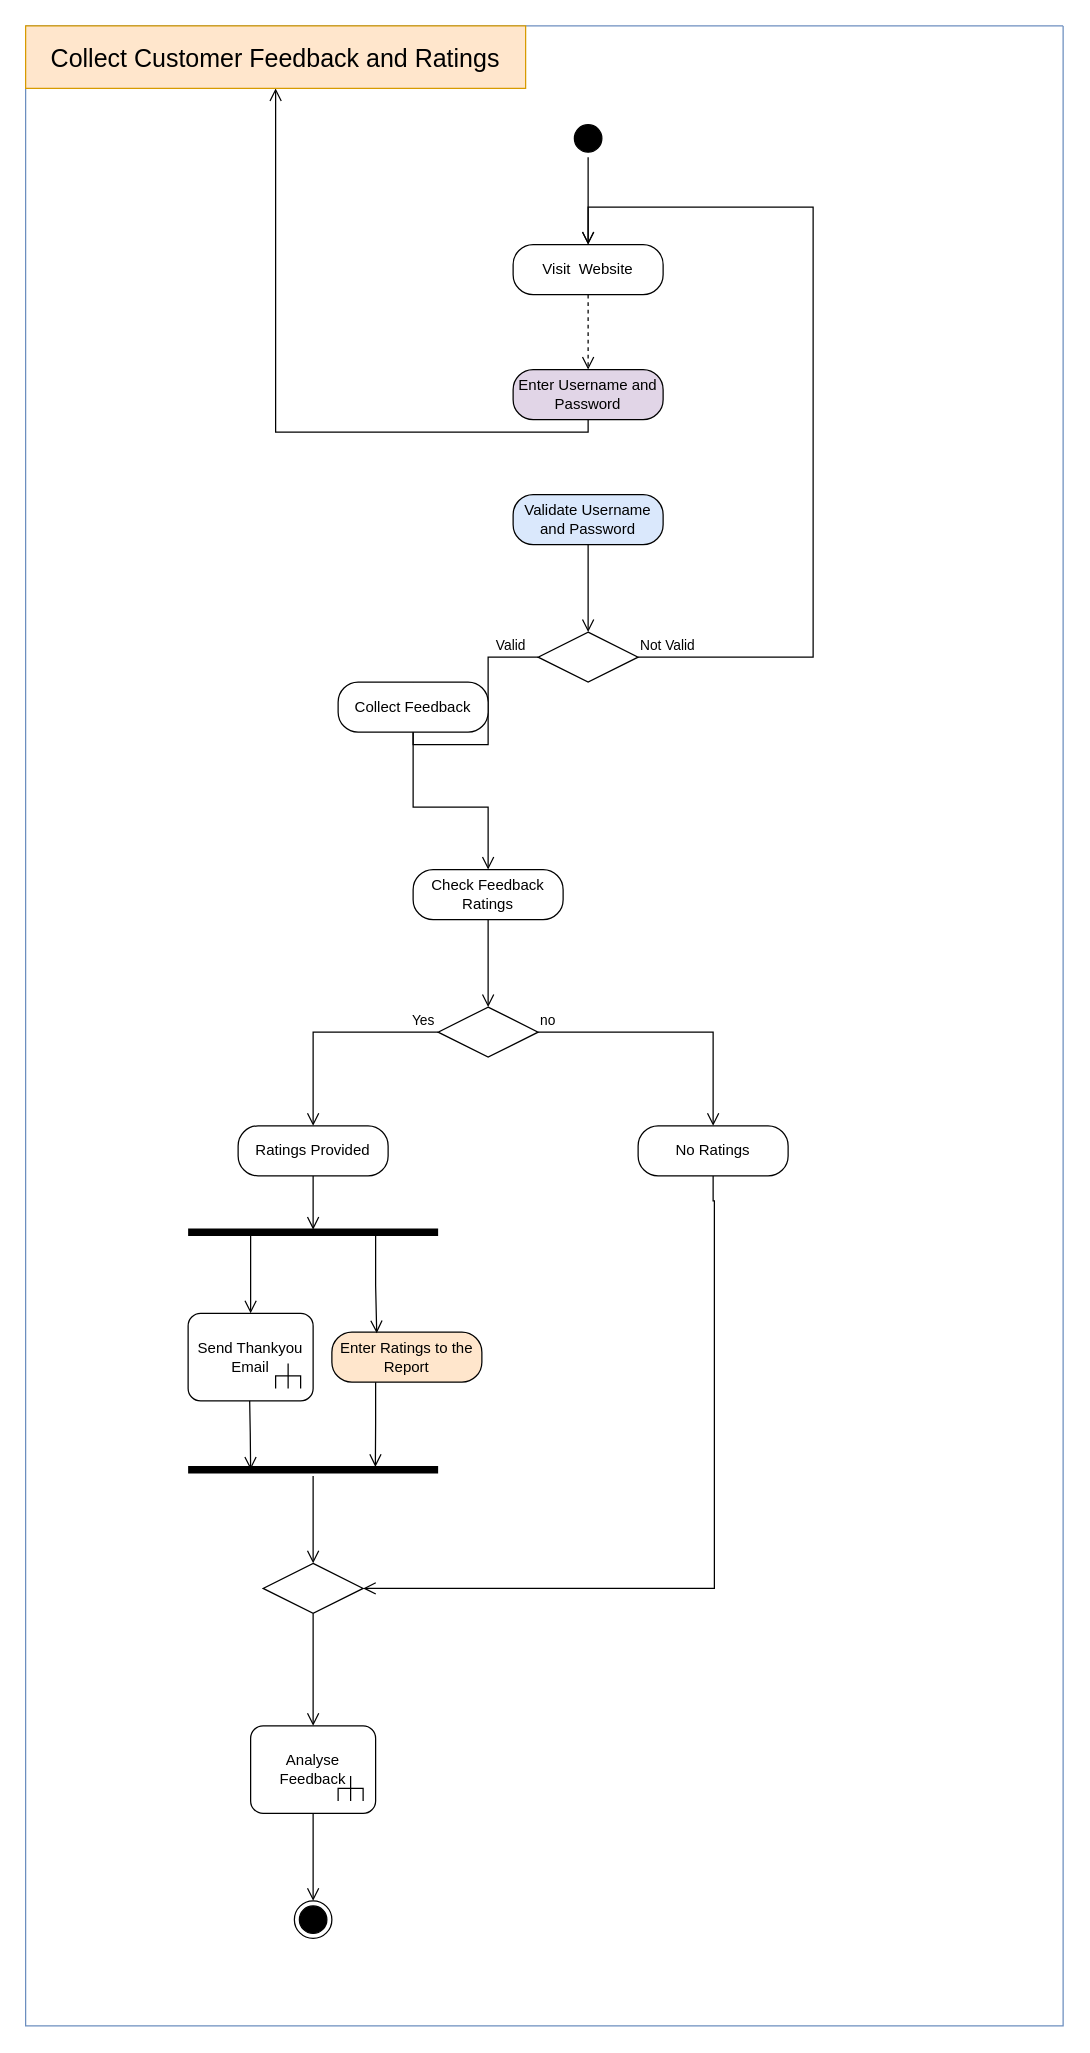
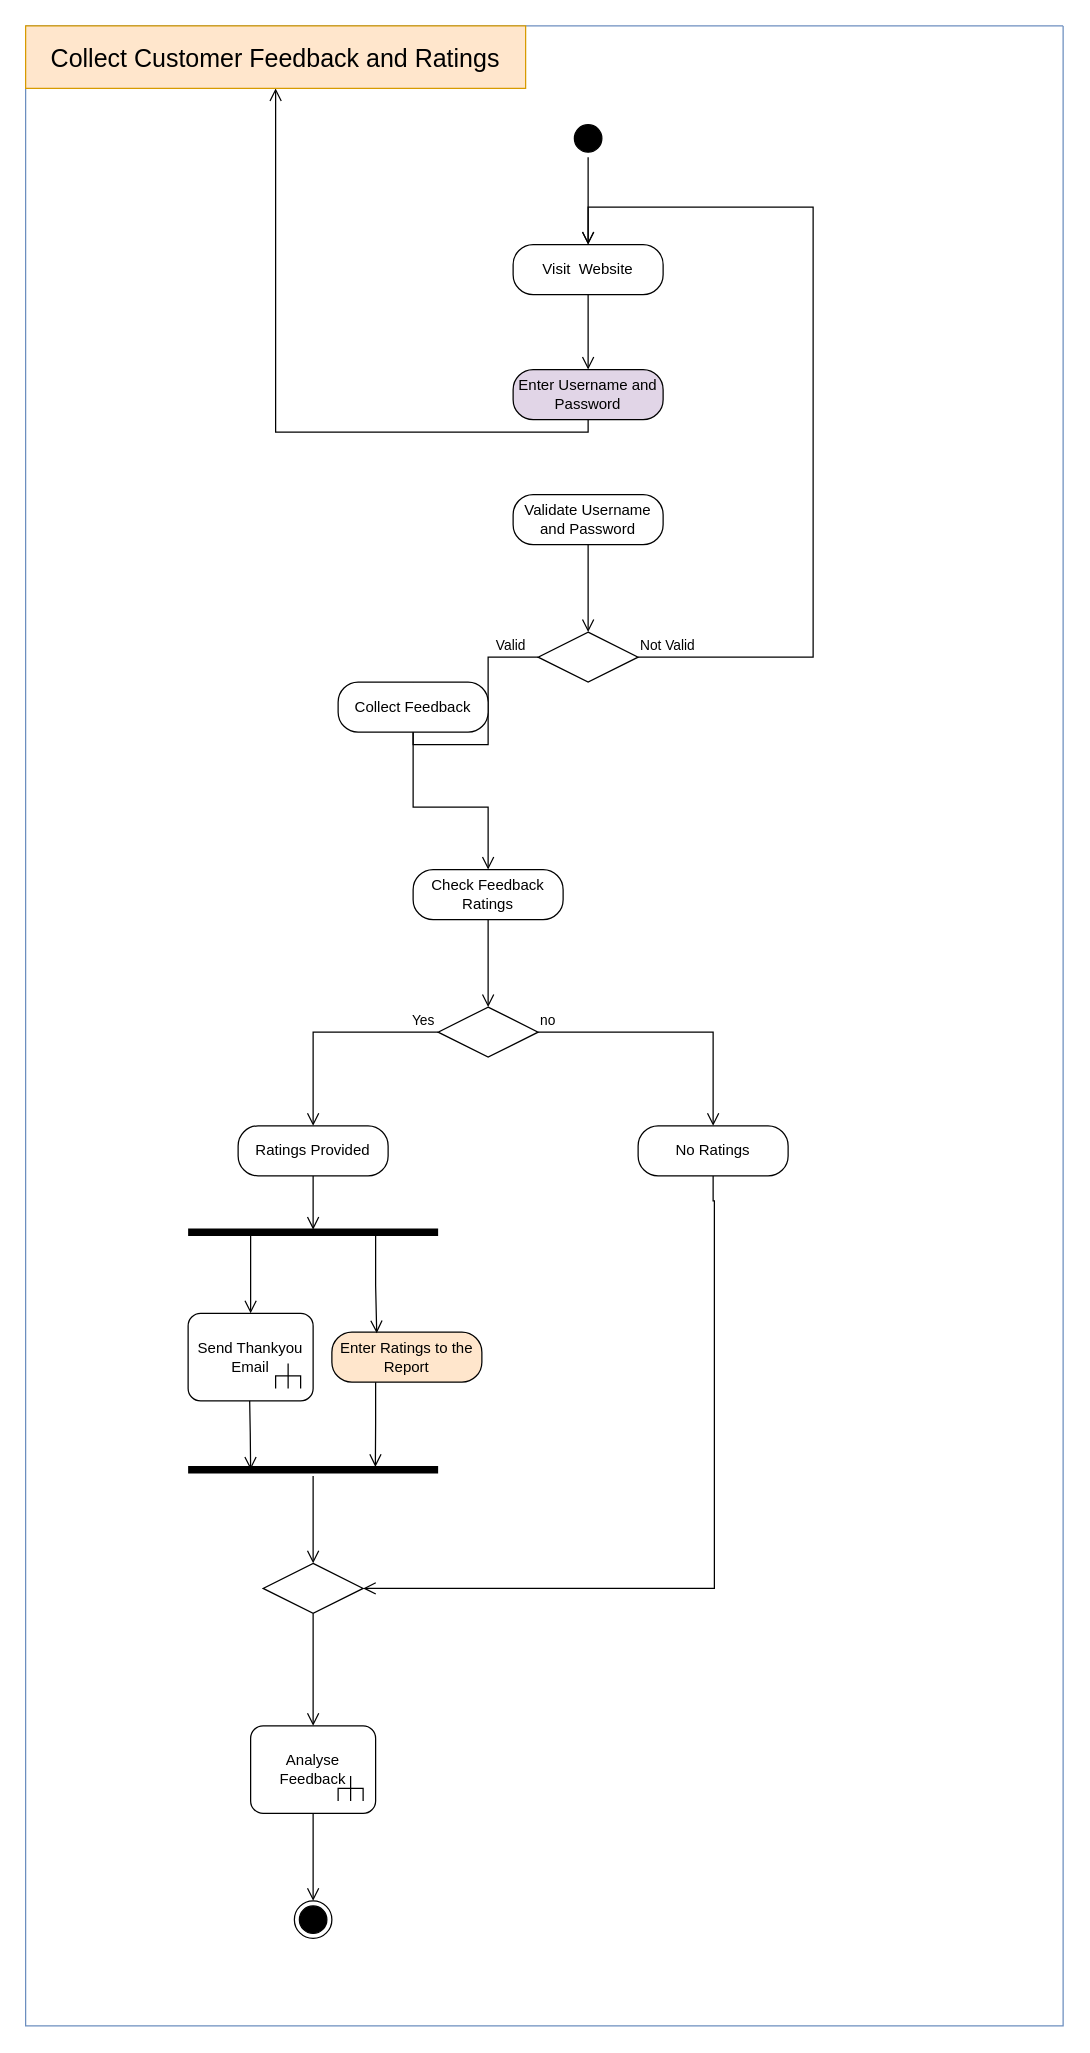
(588, 329) -> (588, 329)
(588, 519) -> (588, 519)
